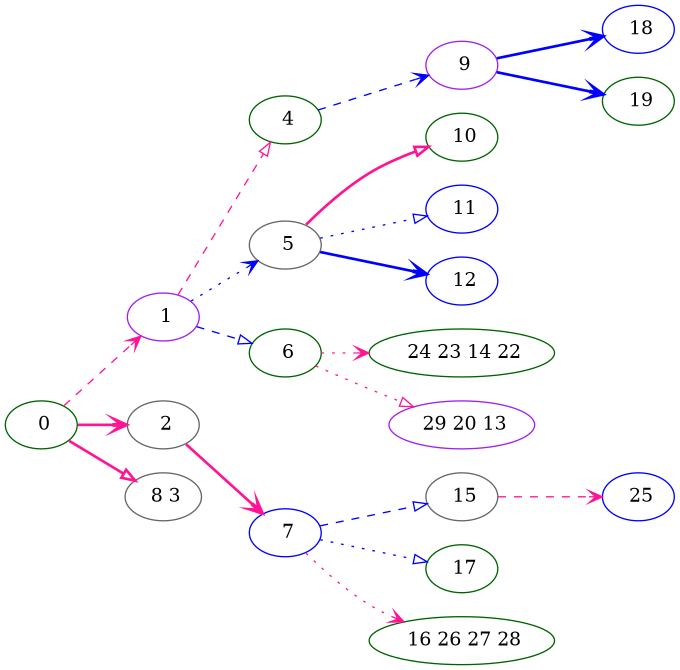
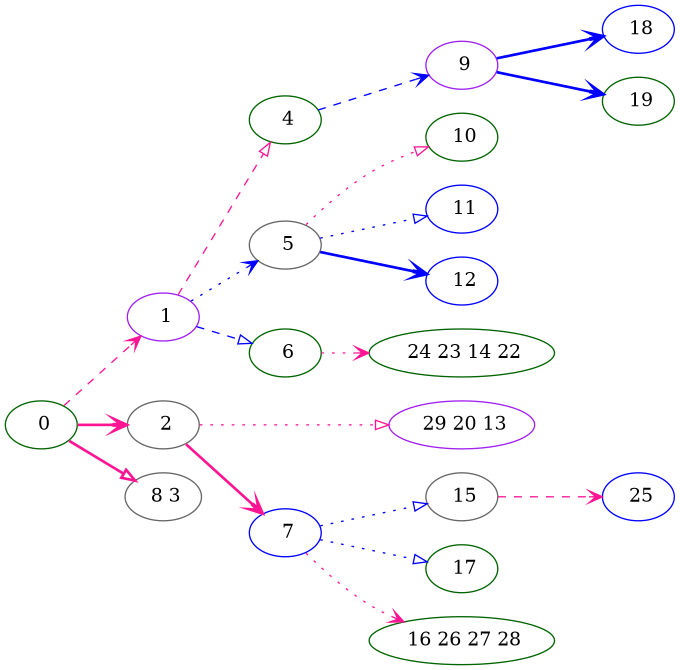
(357, 182) -> (357, 182)
(358, 384) -> (287, 425)
(367, 516) -> (367, 516)
